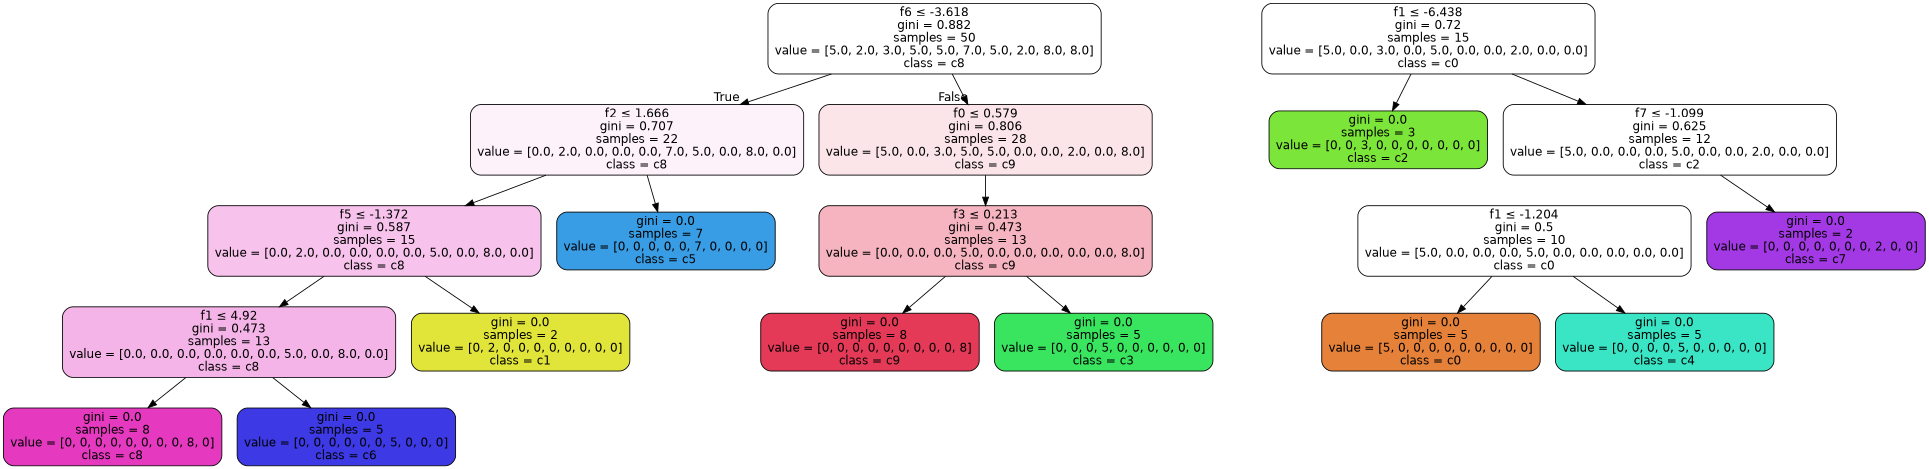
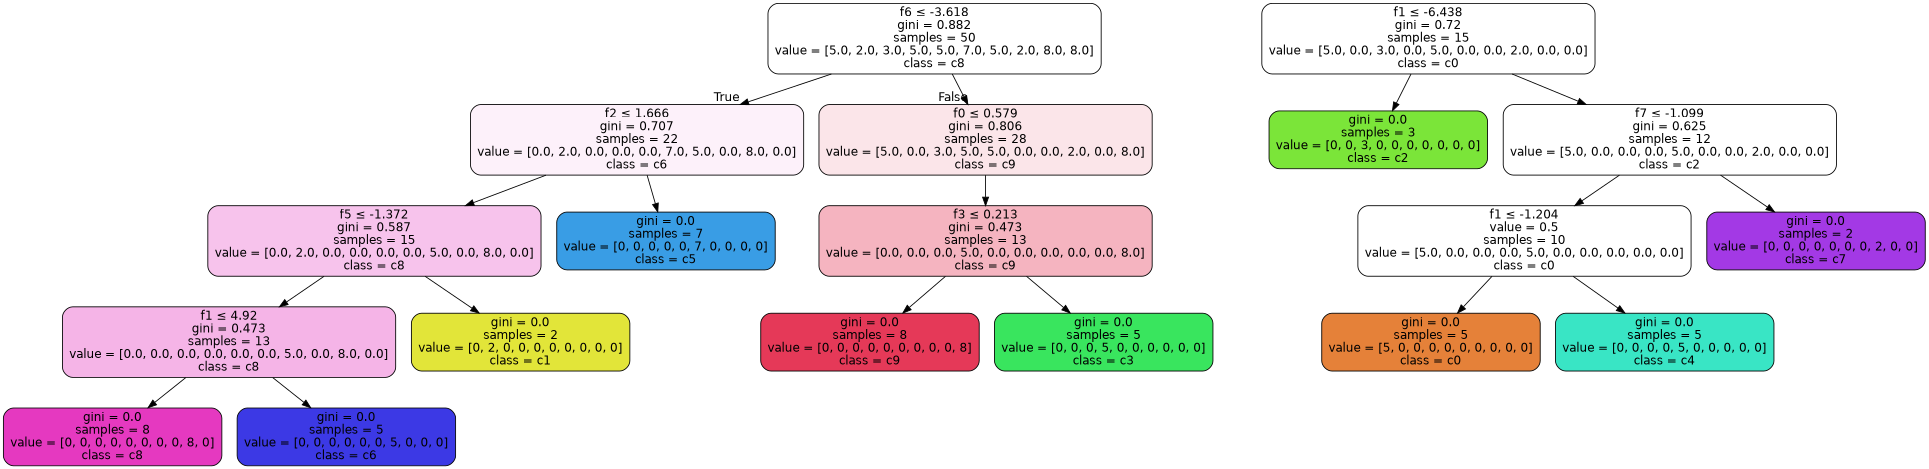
(637, 165) -> (637, 165)
none -> (1601, 188)
(1524, 228) -> (1524, 228)
